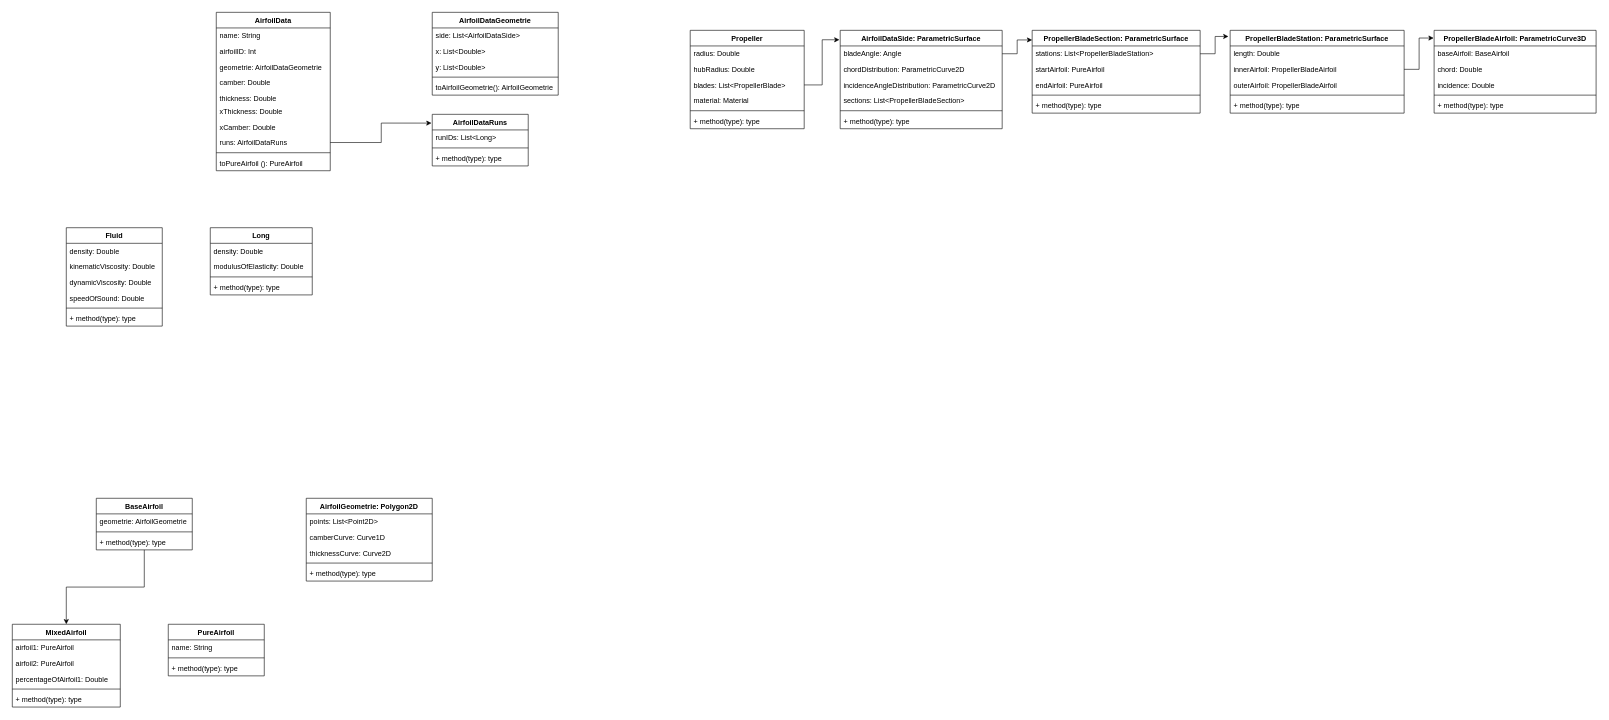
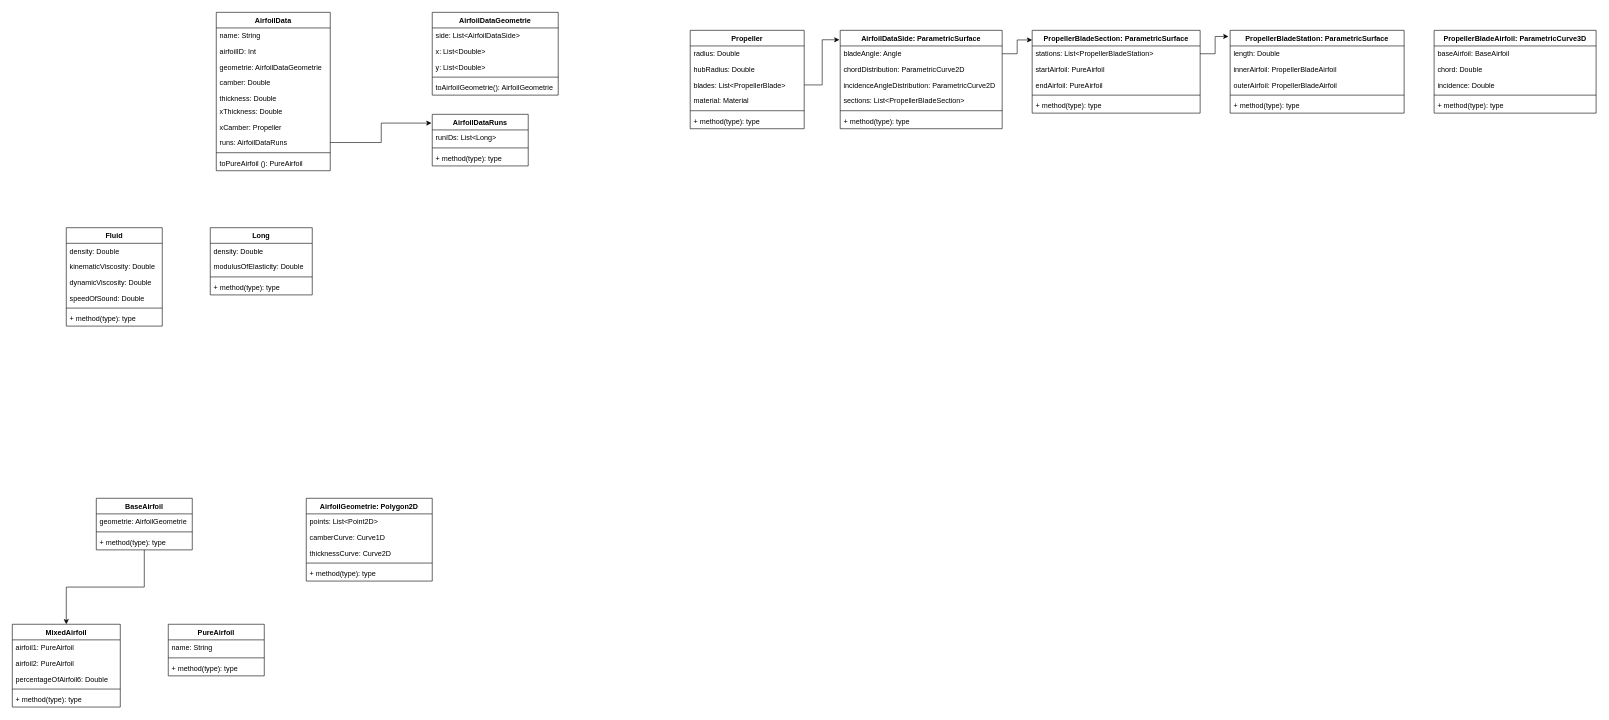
(1421, 38) -> none
(247, 127) -> (252, 127)
(66, 679) -> (66, 679)
